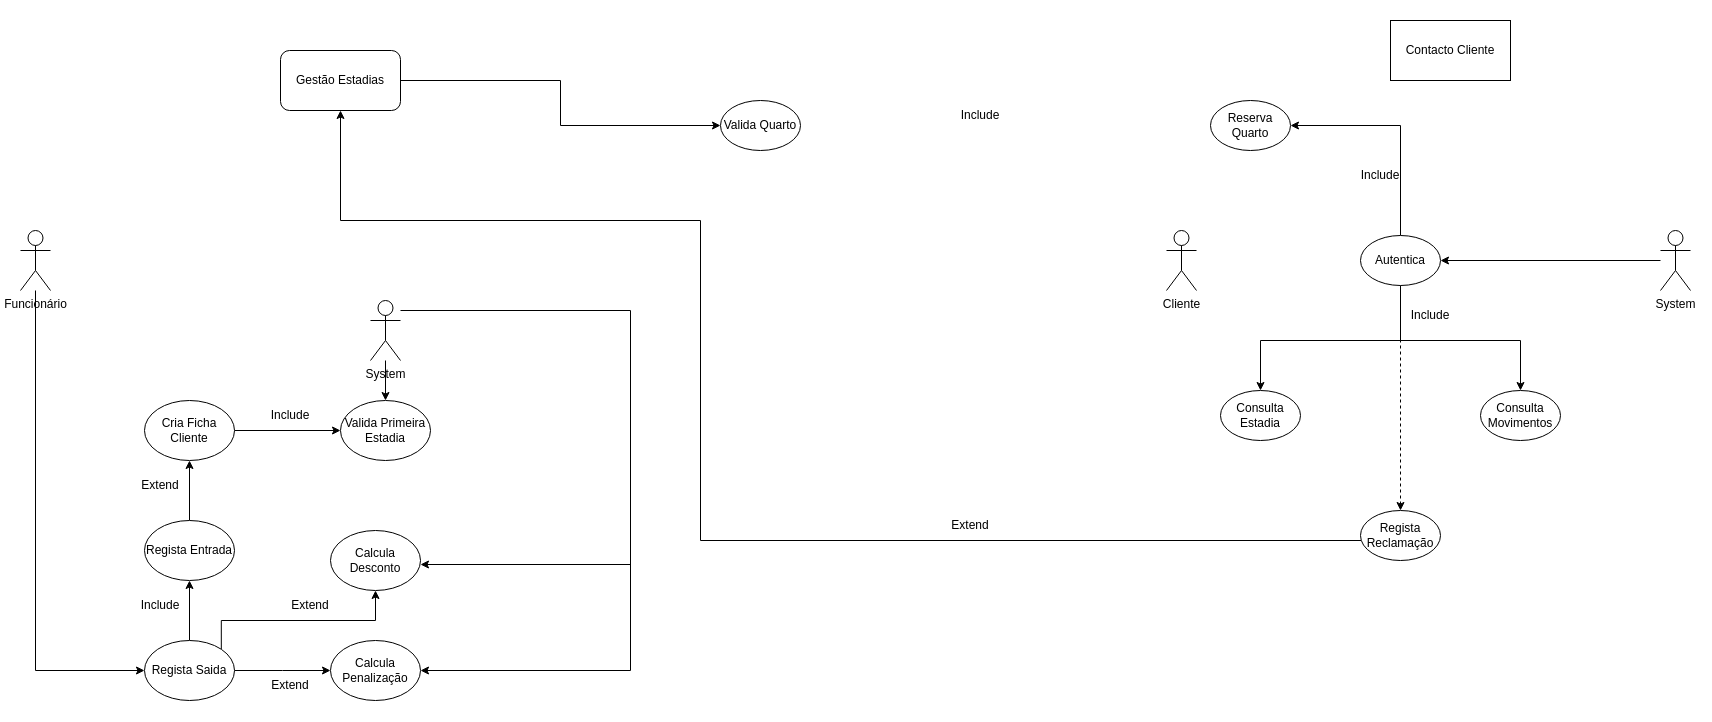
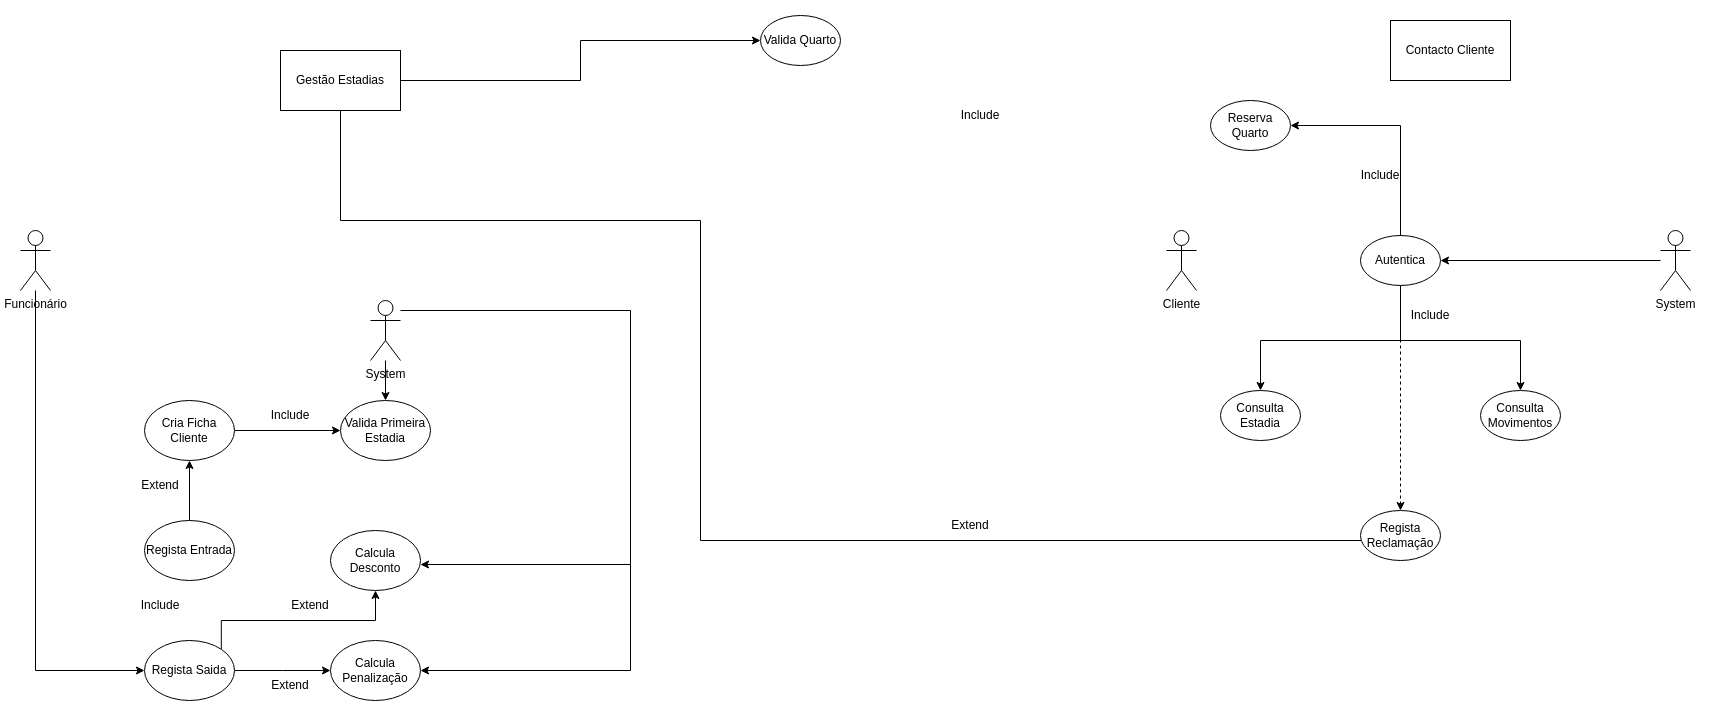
(341, 81) -> (341, 81)
(341, 118) -> (341, 116)
(761, 126) -> (801, 41)
(190, 614) -> none
